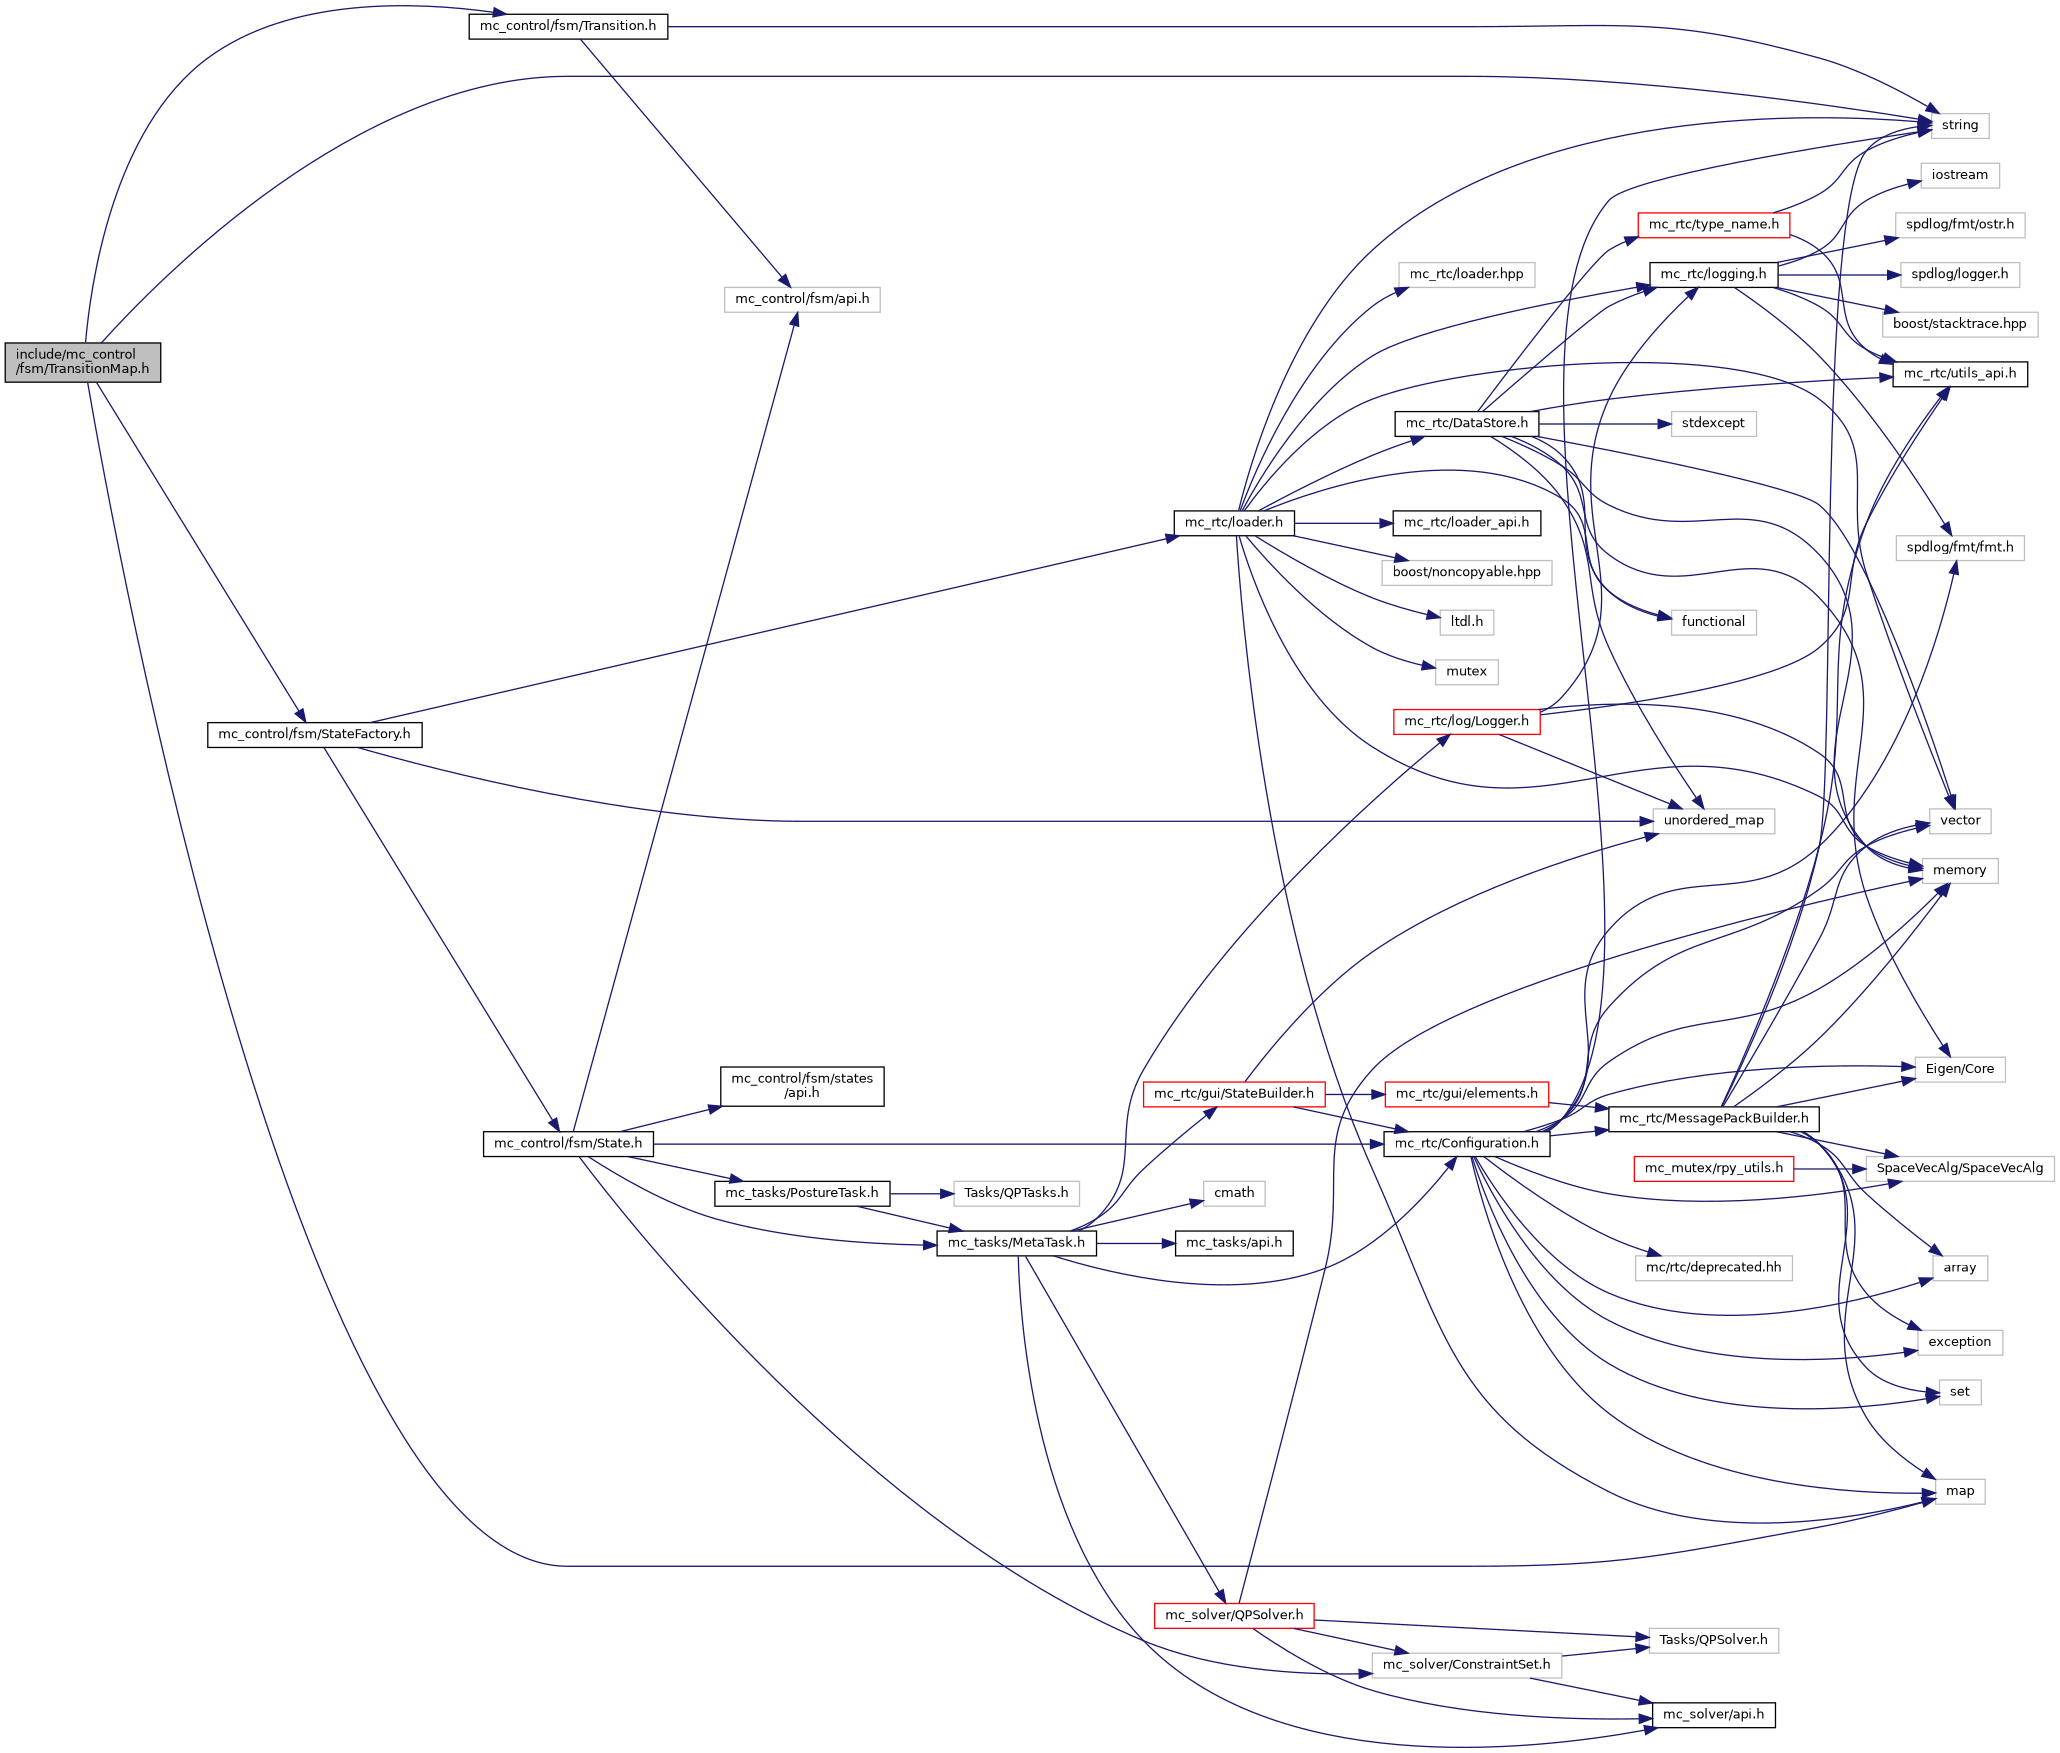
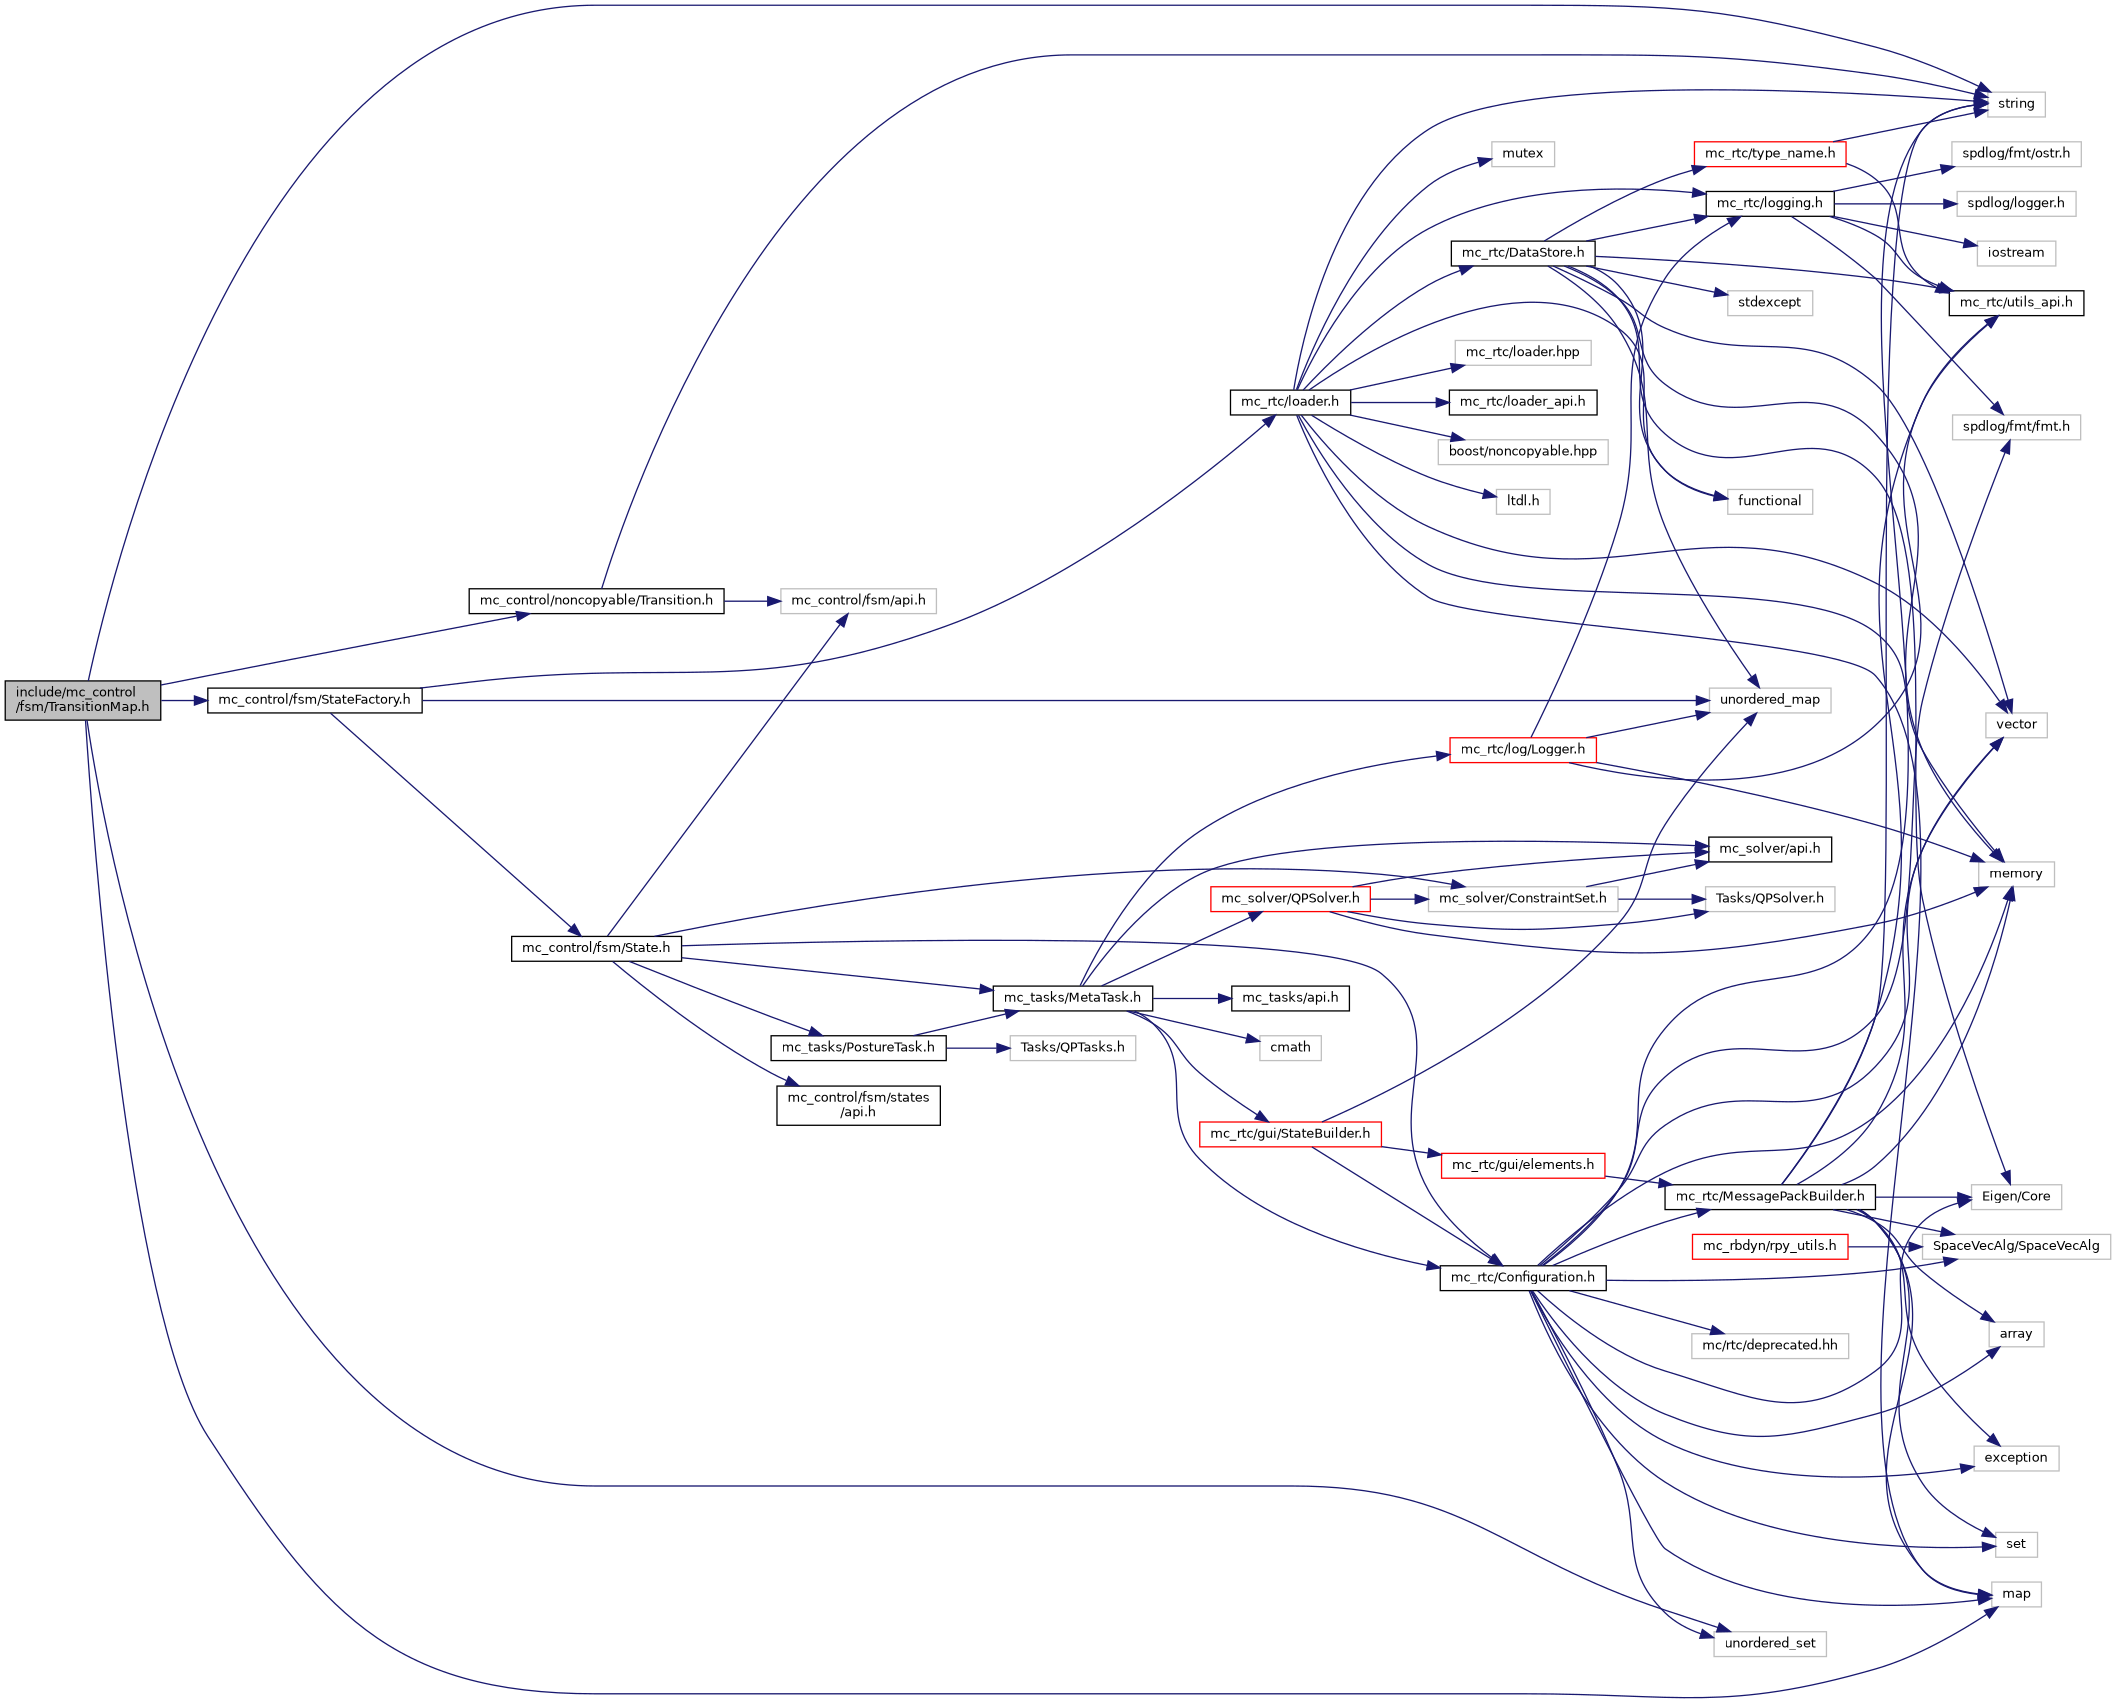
(569, 27) -> (597, 601)
(1960, 325) -> none
(1714, 1169) -> (1770, 1247)
none -> (1770, 1644)
